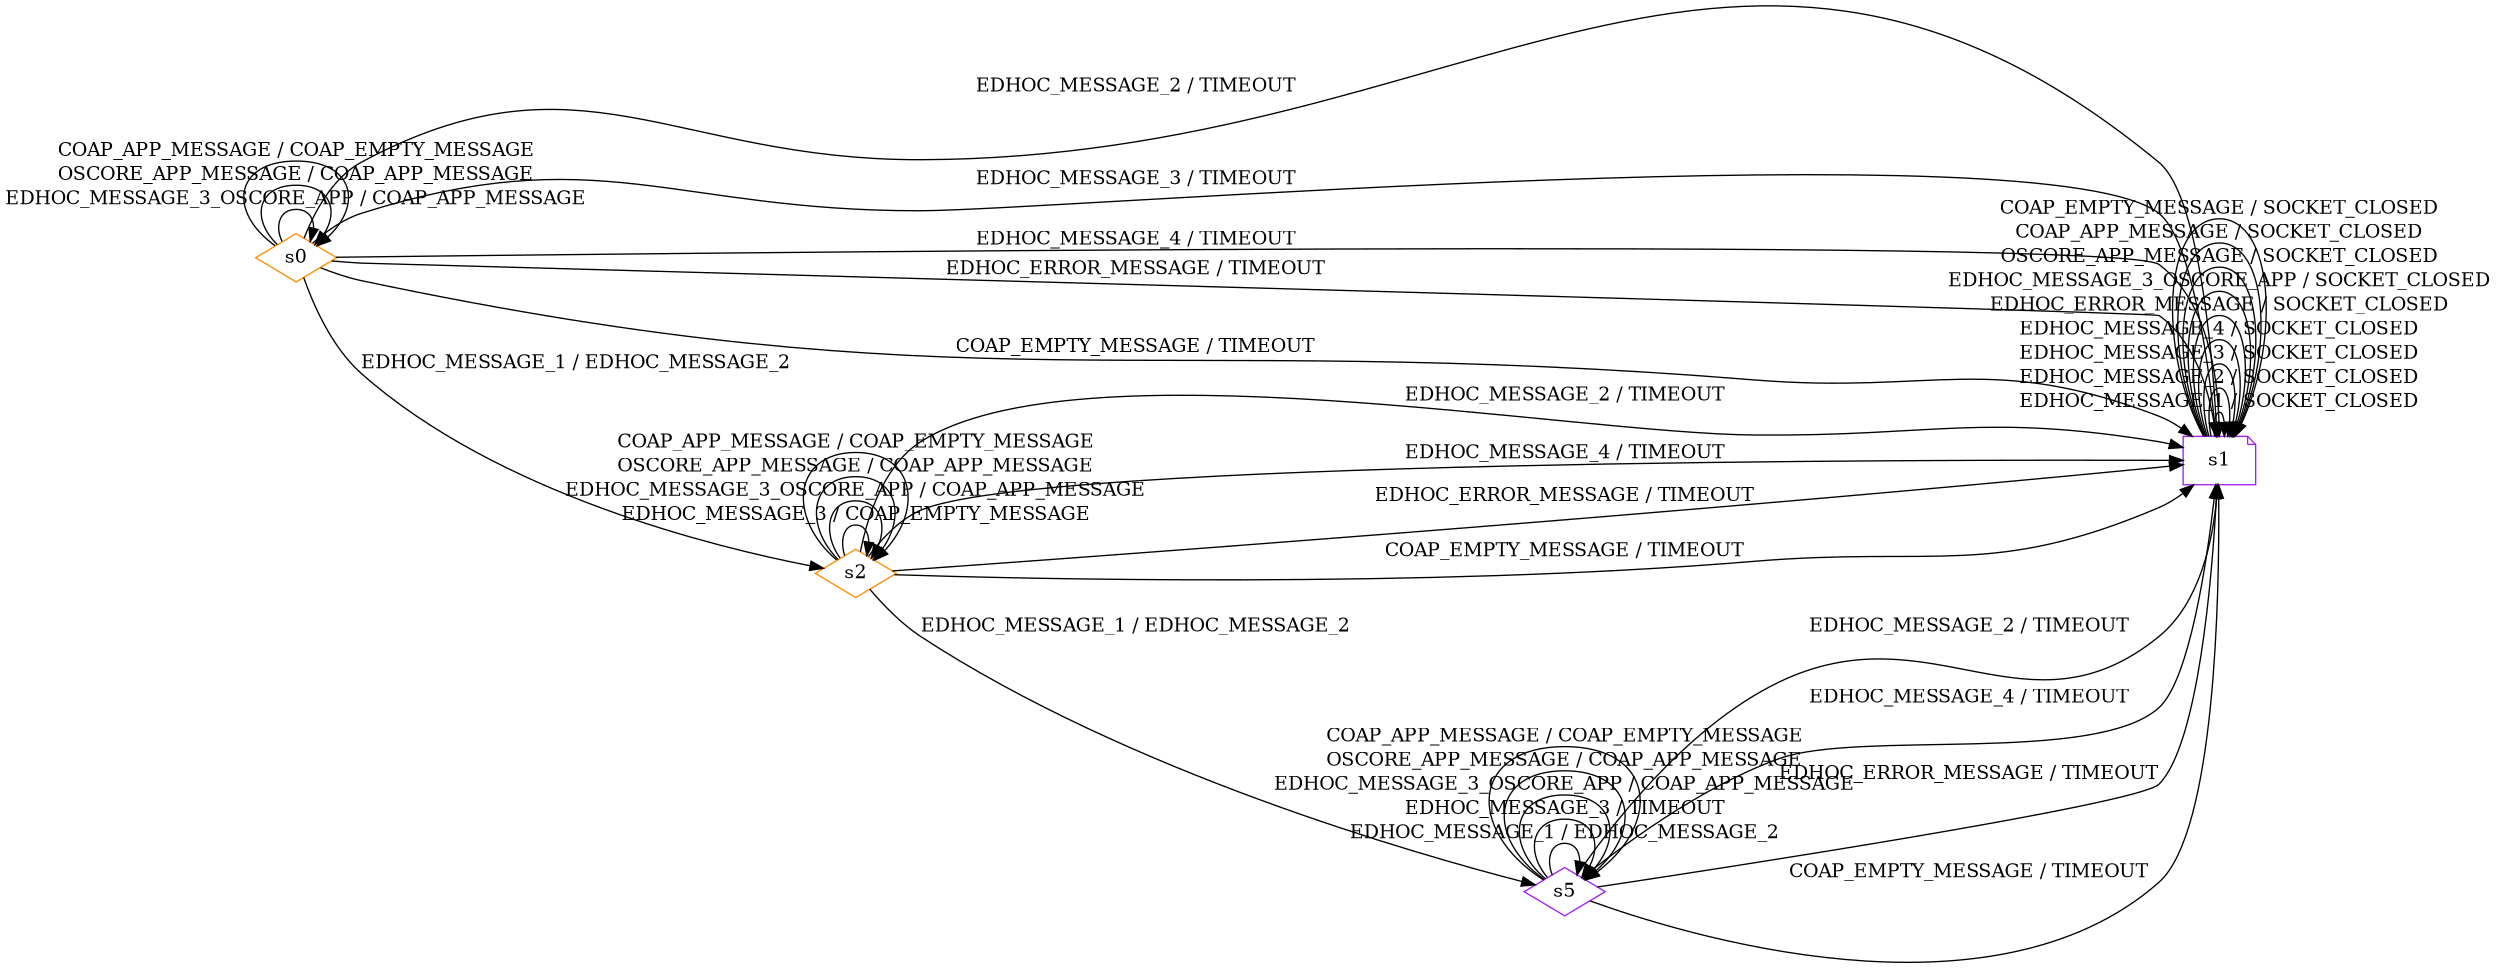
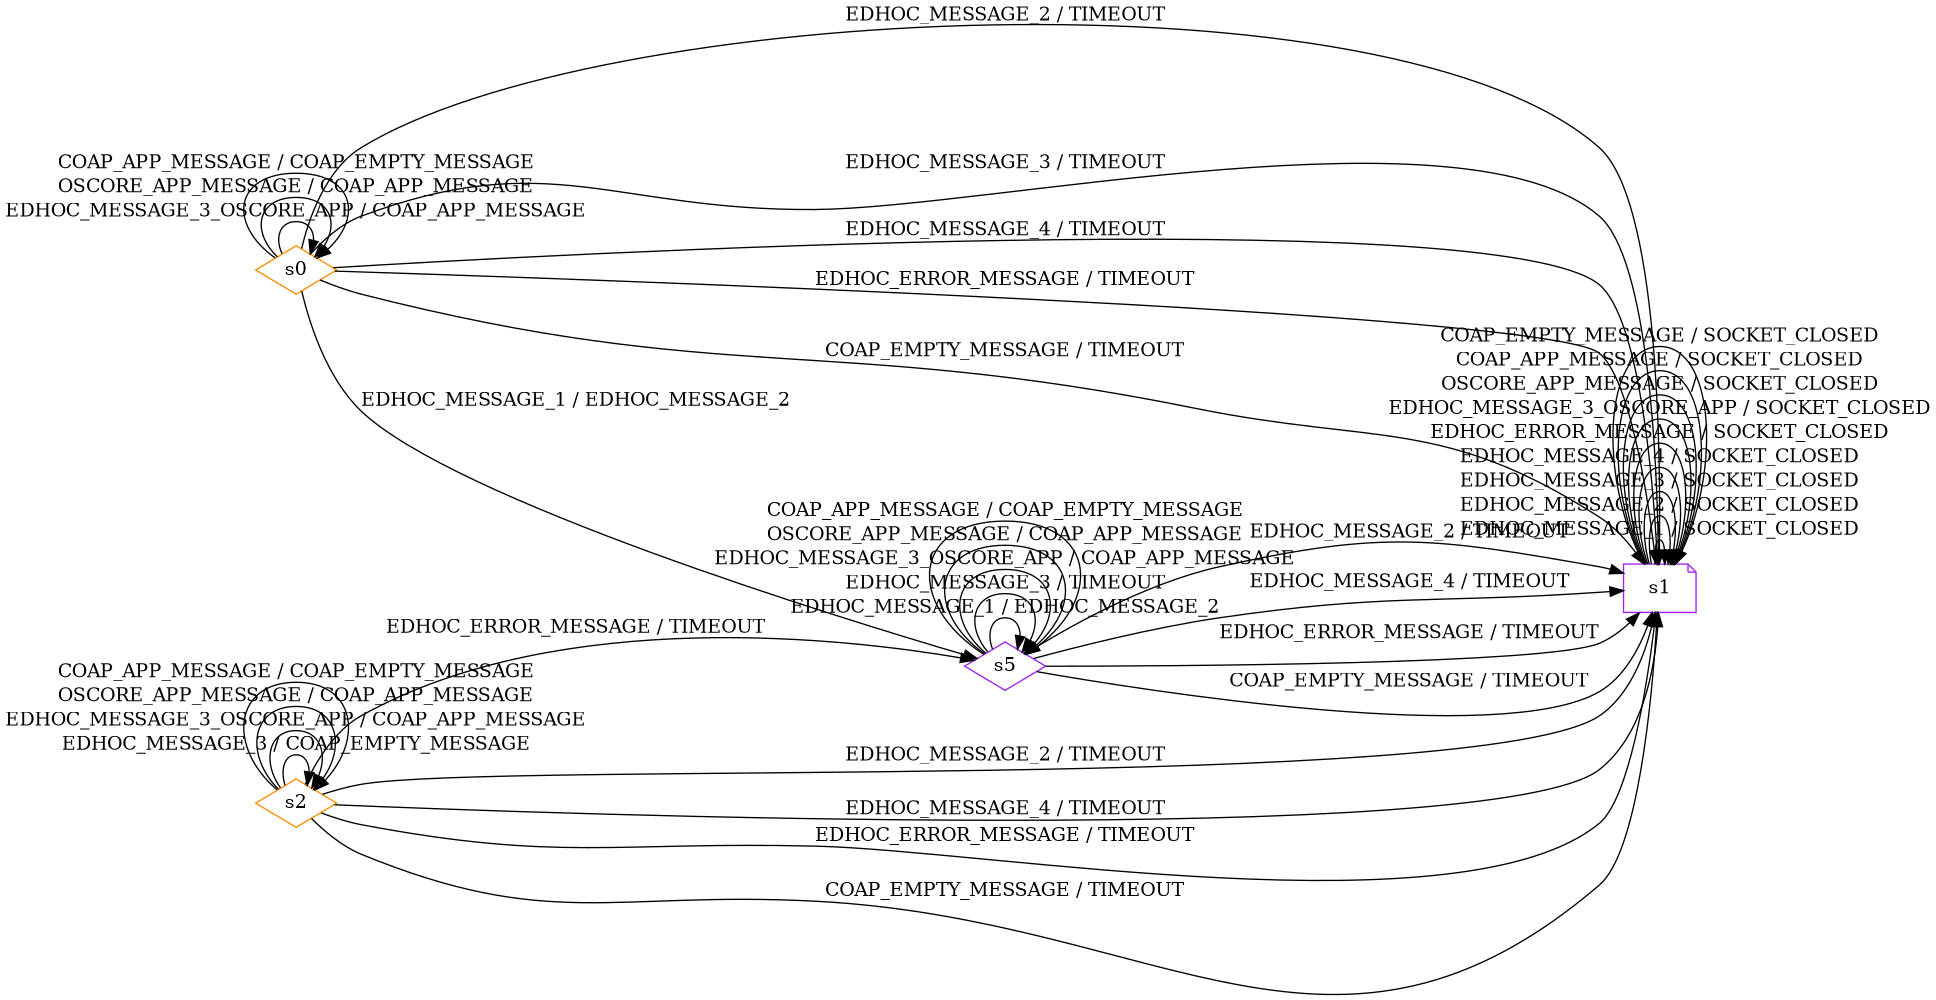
(522, 474) -> (590, 529)
(1136, 626) -> (576, 628)
